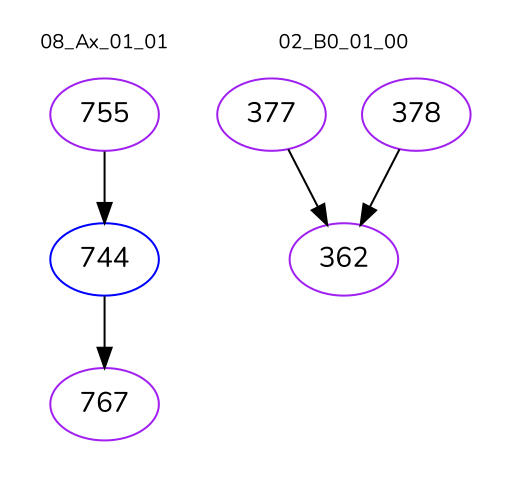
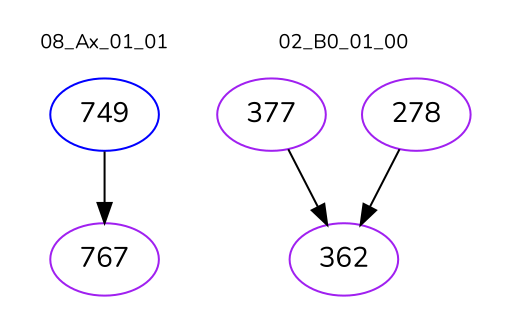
(105, 115) -> none
(416, 115) -> (416, 115)
(105, 259) -> (105, 115)
